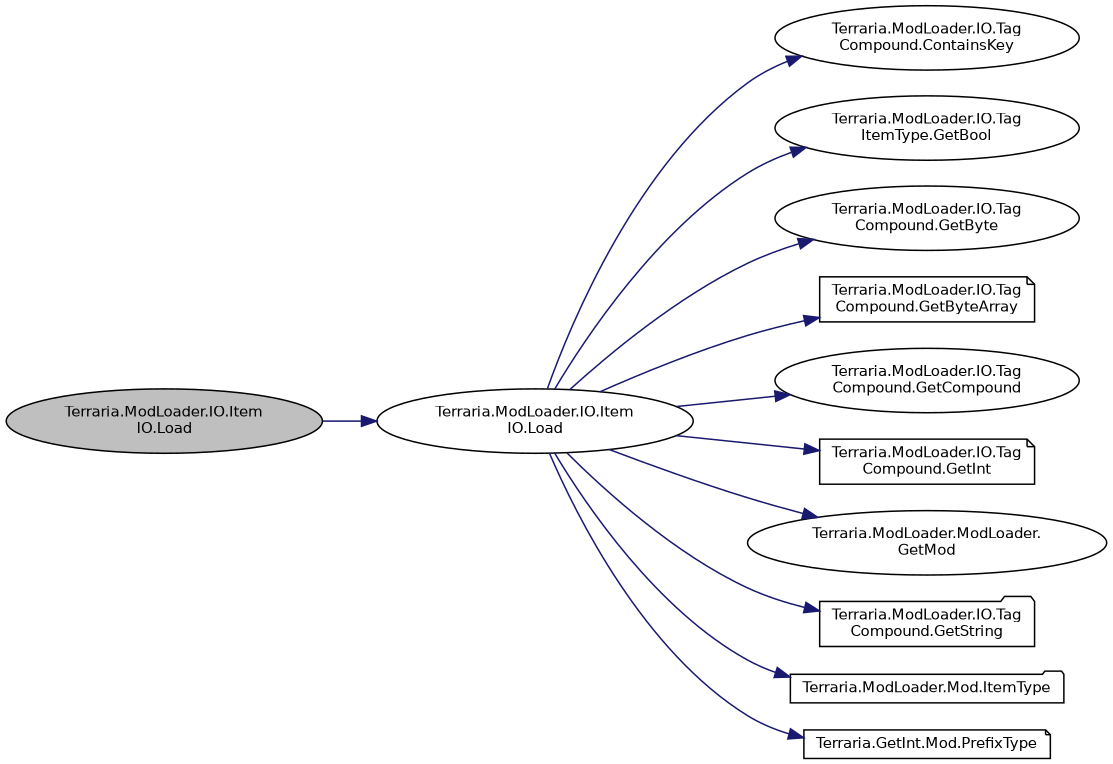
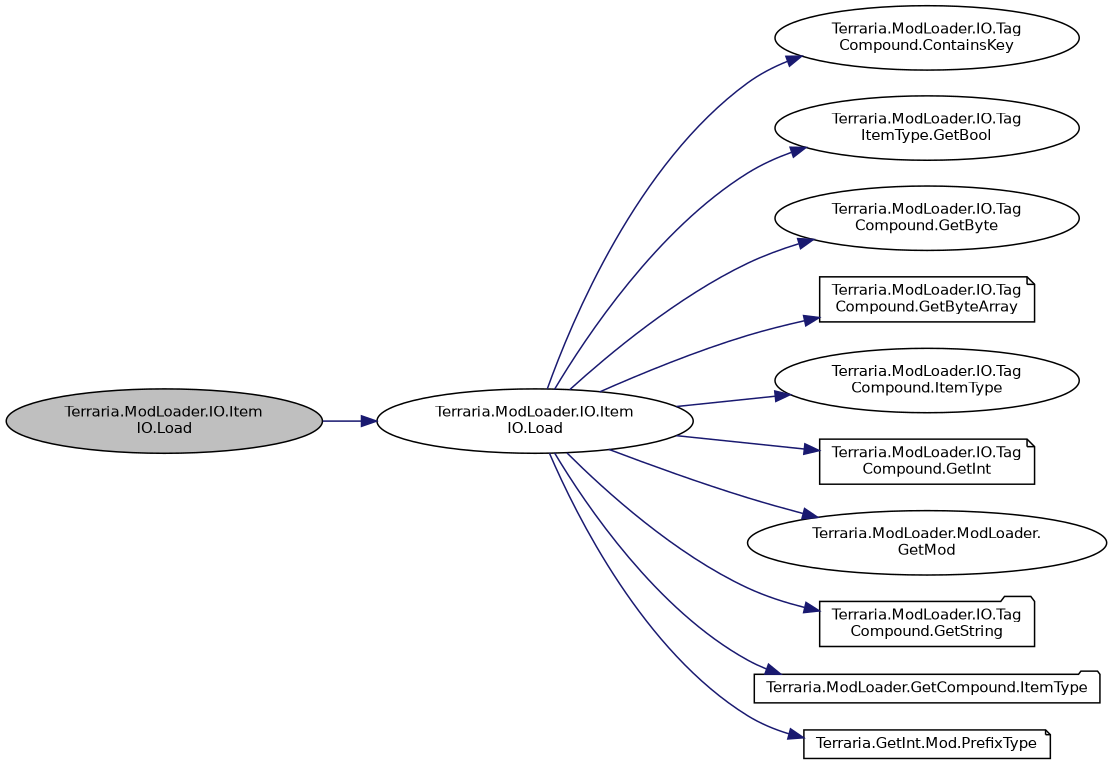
(927, 381) -> (927, 381)
(927, 689) -> (927, 689)
